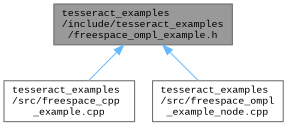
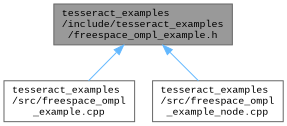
(69, 101) -> (69, 101)
